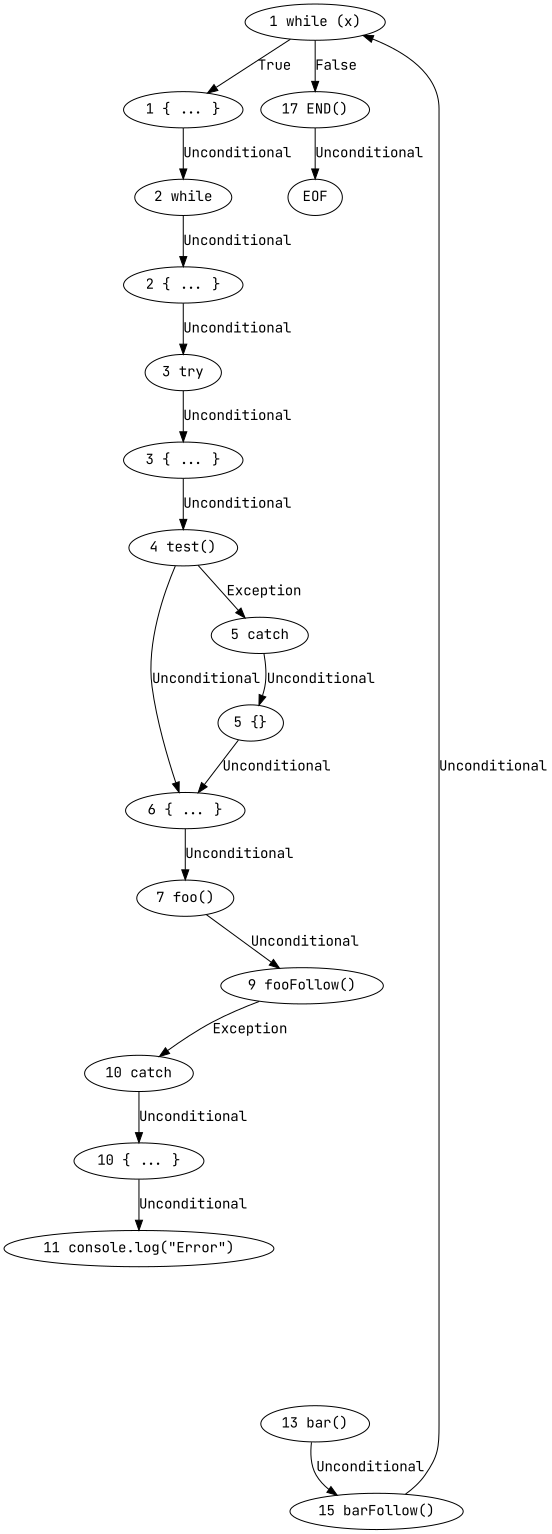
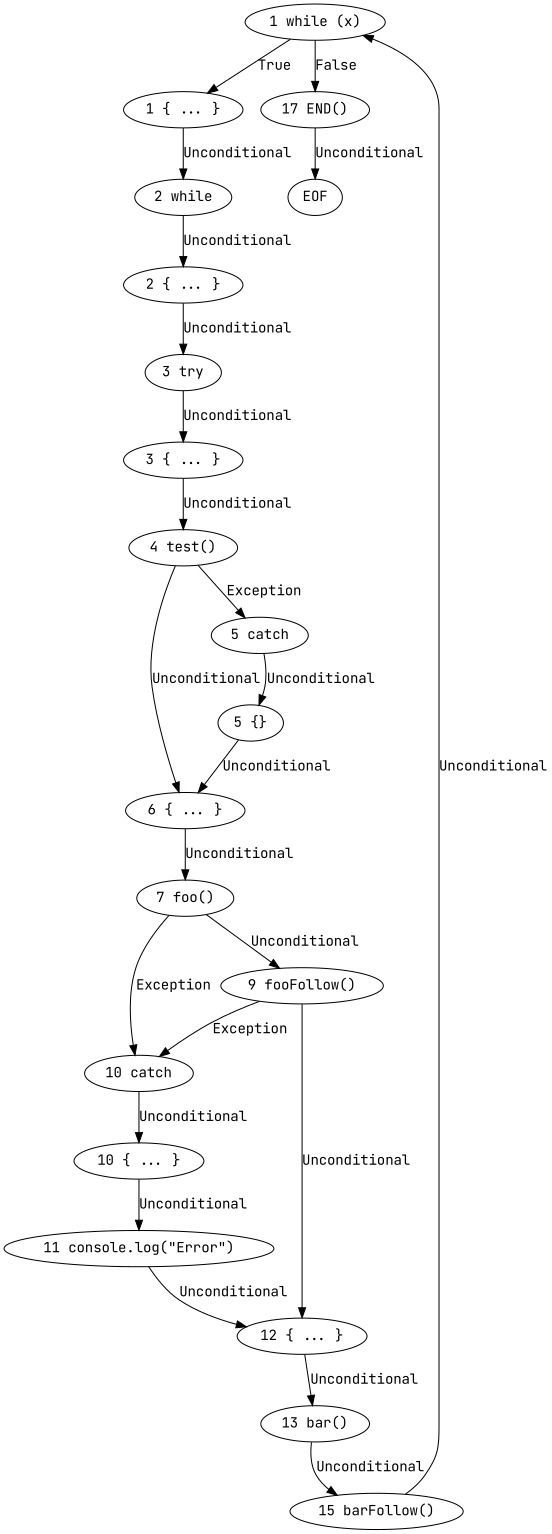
none -> (134, 975)
none -> (302, 1336)
